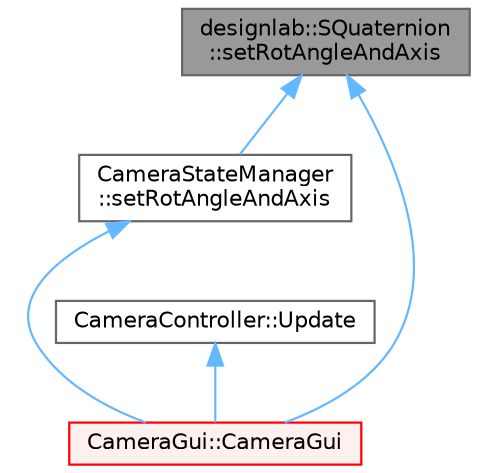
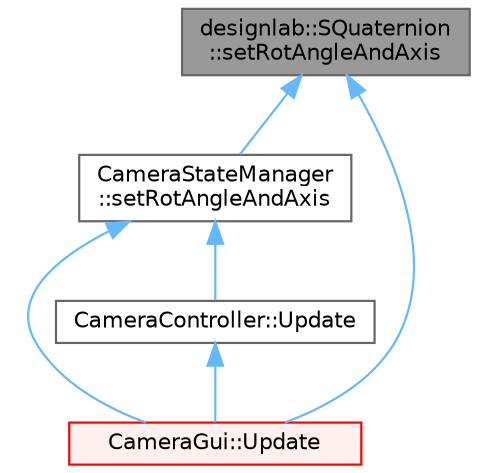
none -> (215, 272)
(215, 444) -> (215, 444)
